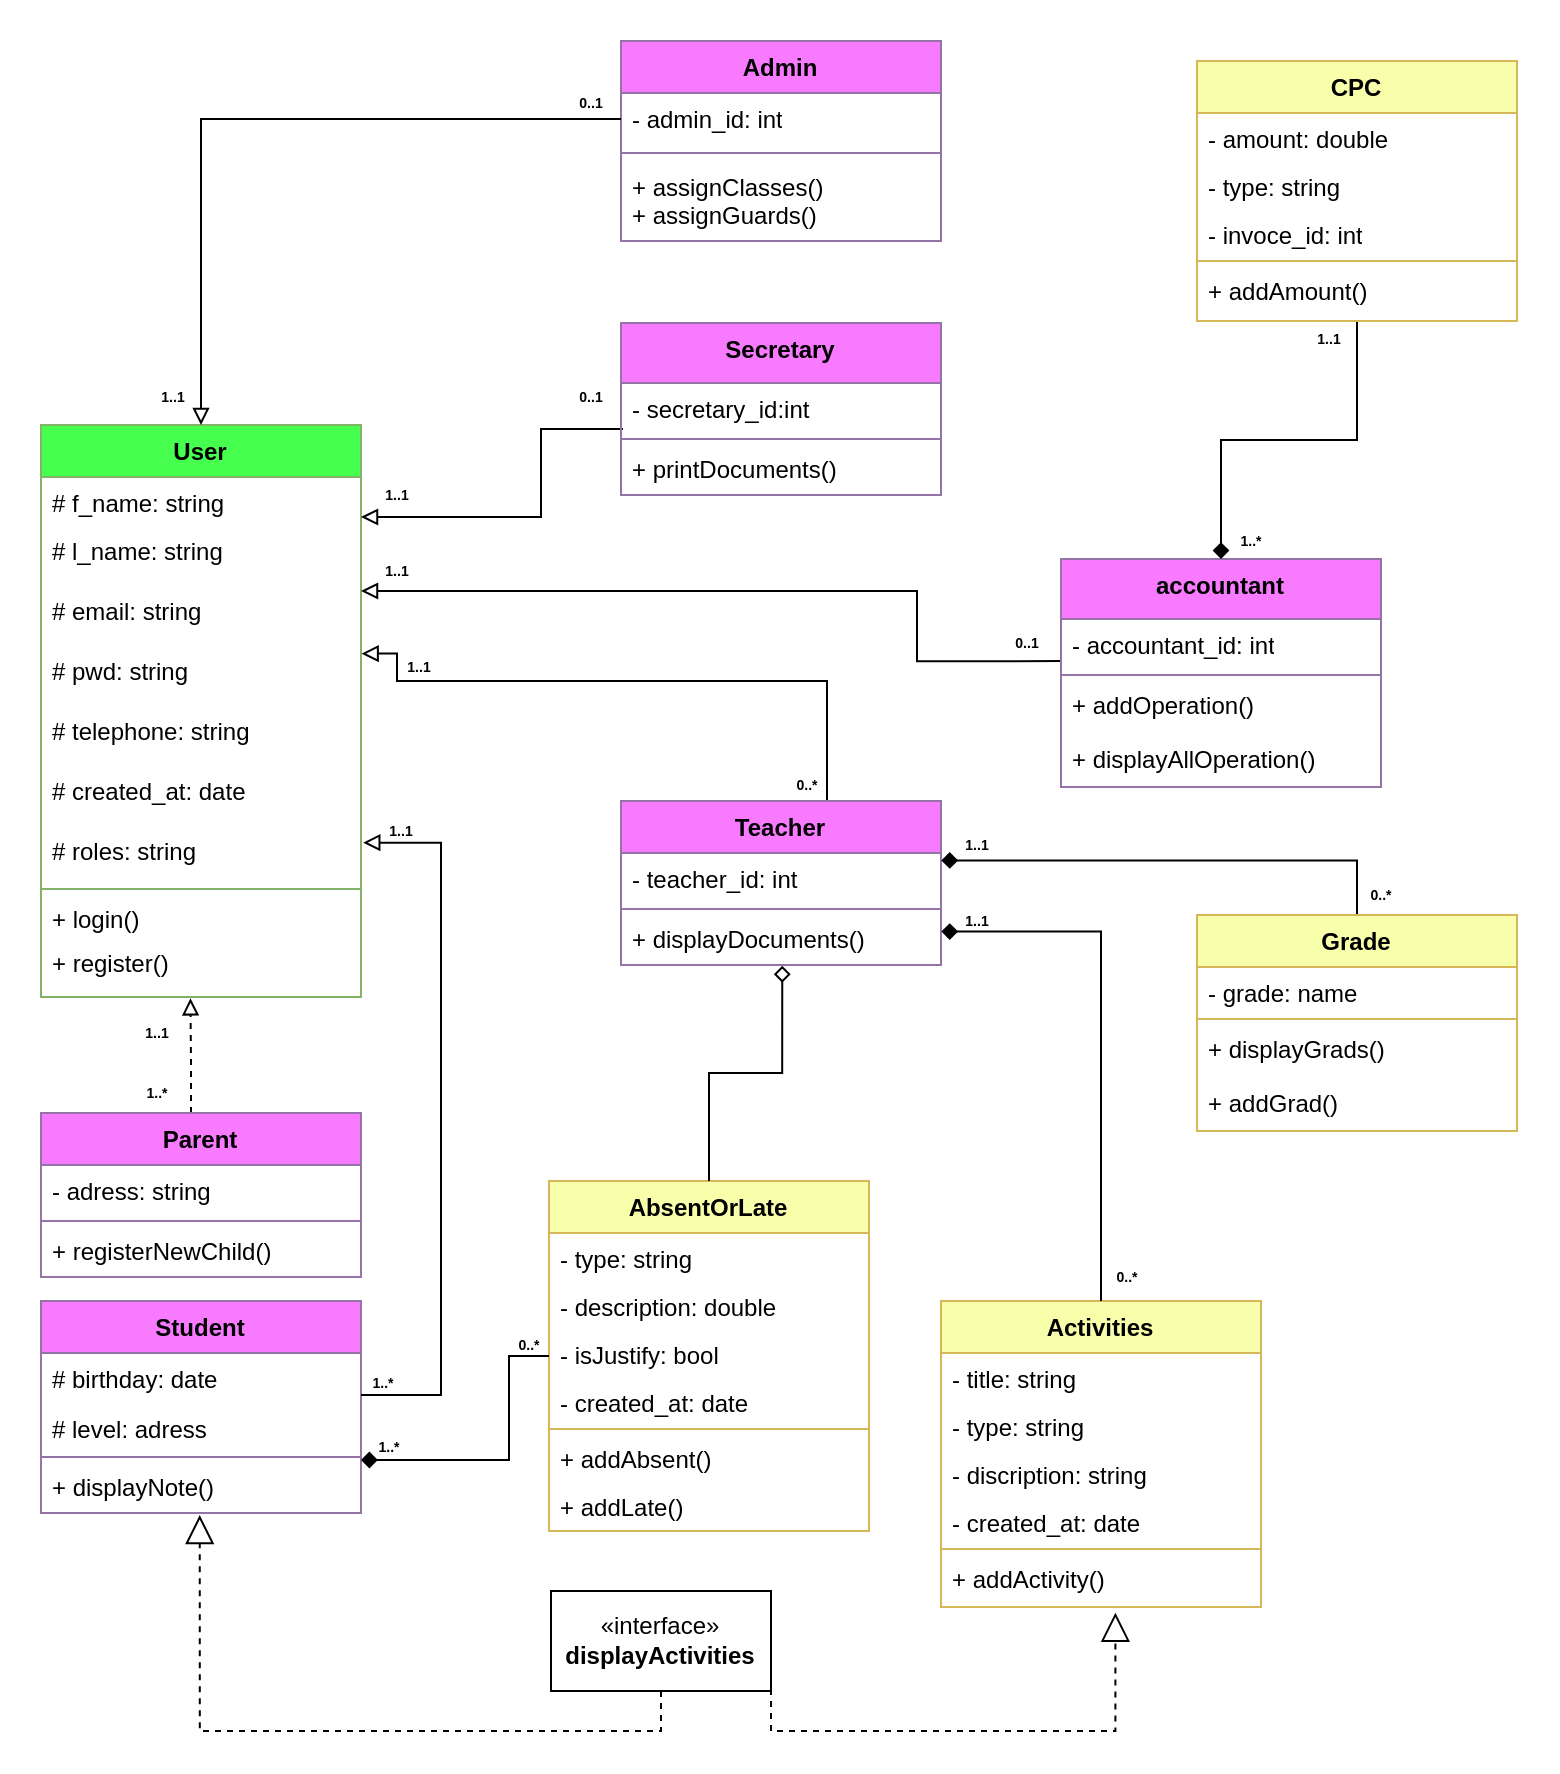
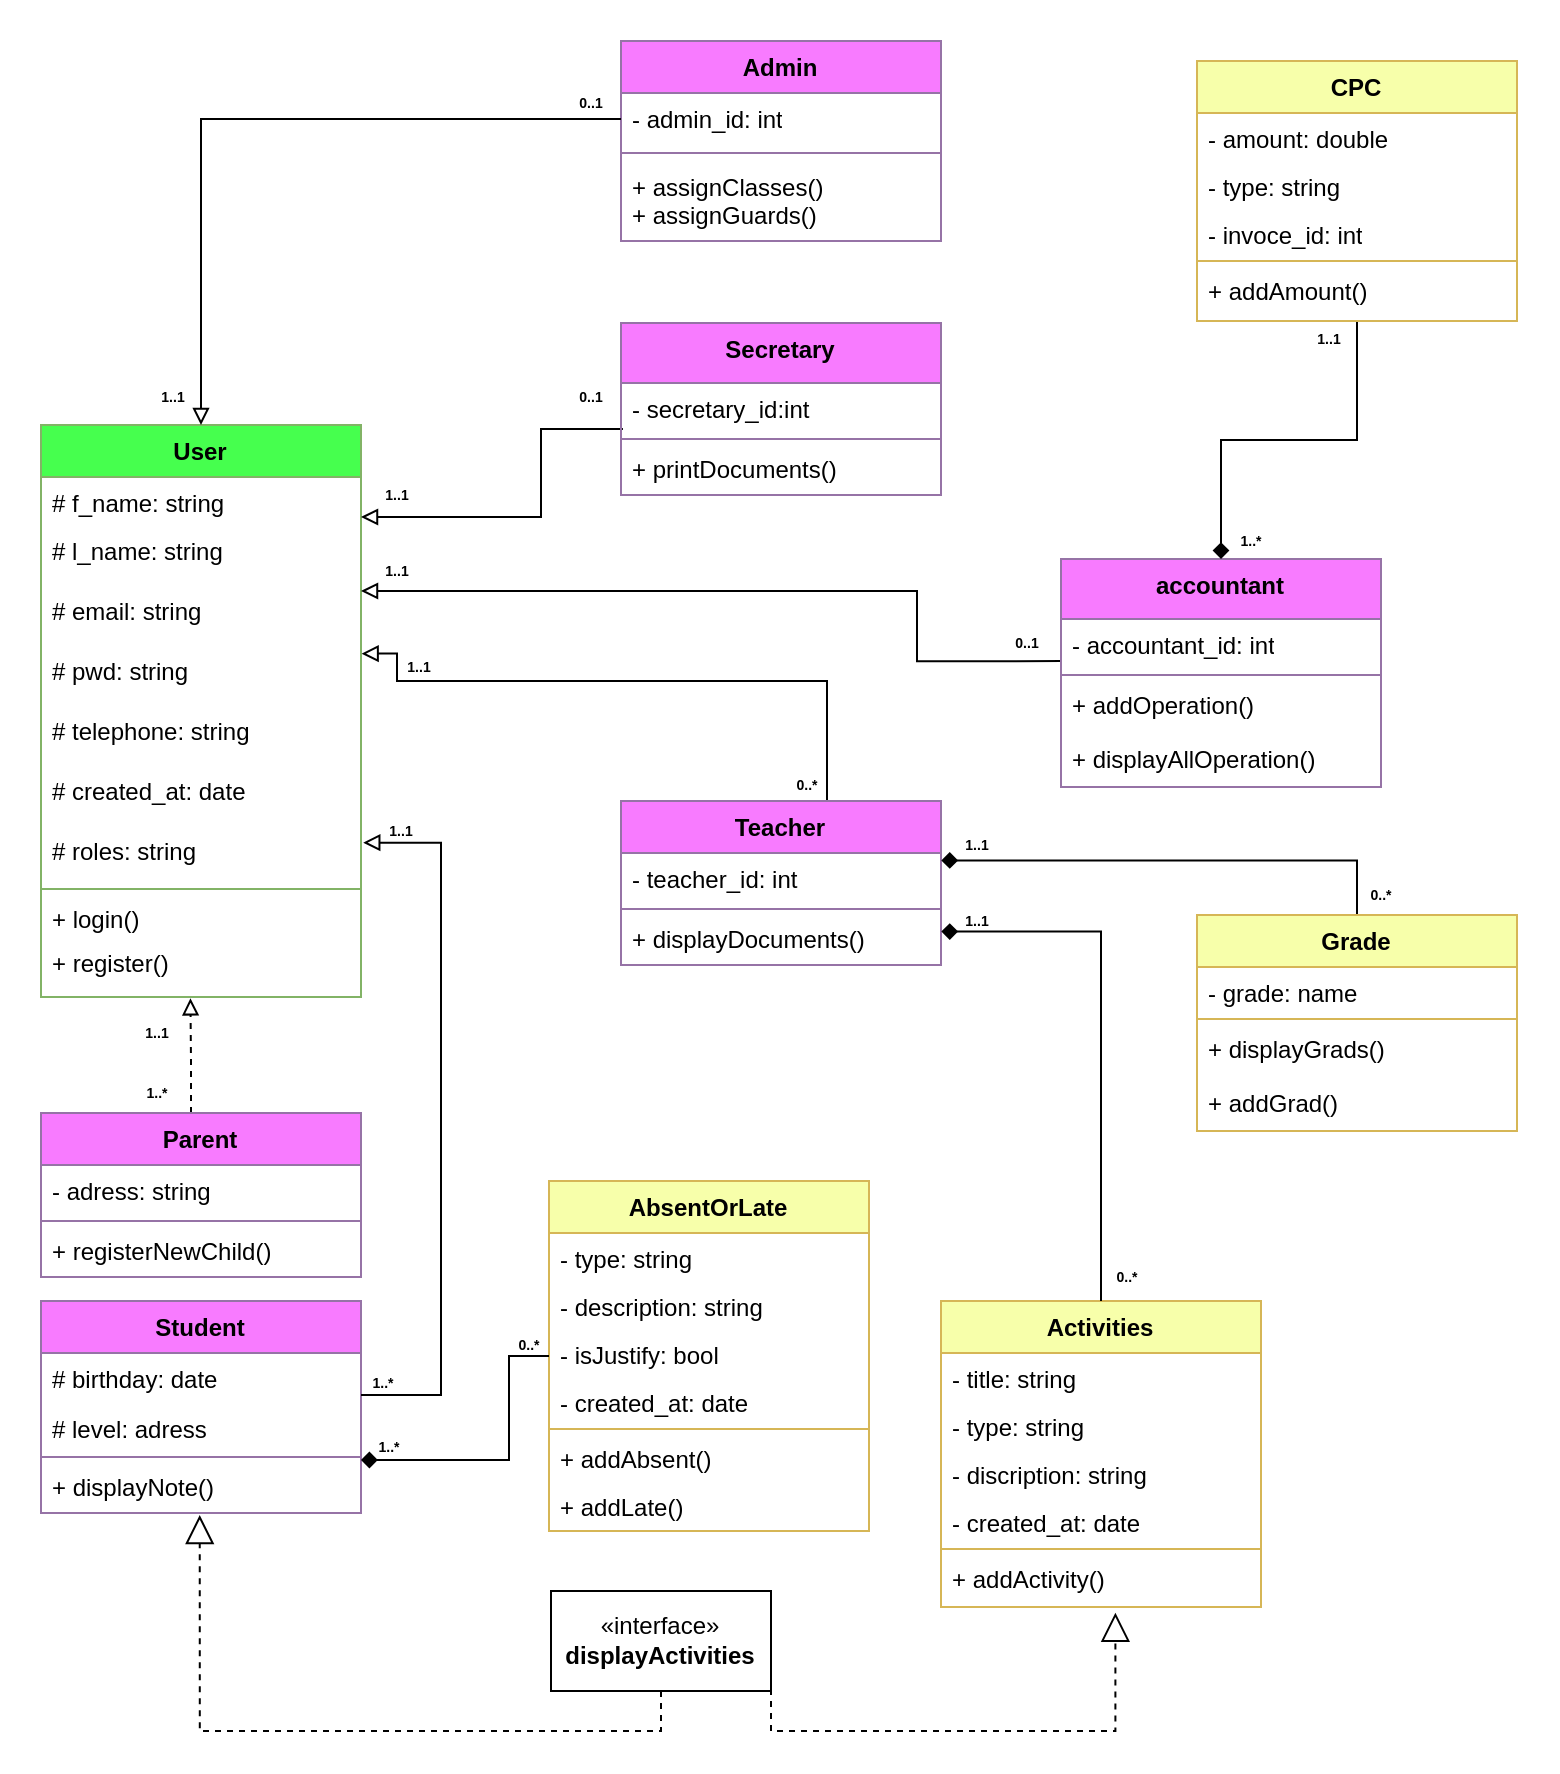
(737, 1073) -> none
(683, 1309) -> (683, 1309)
